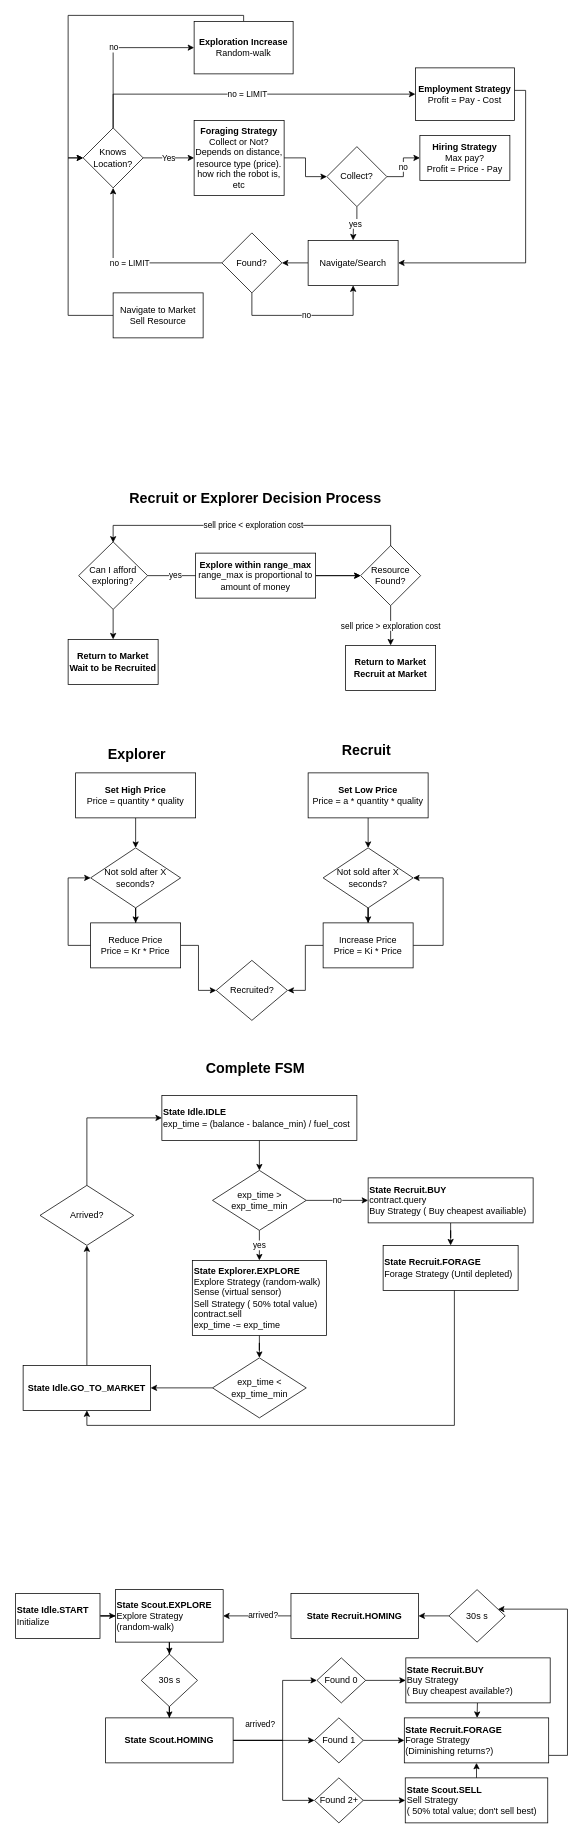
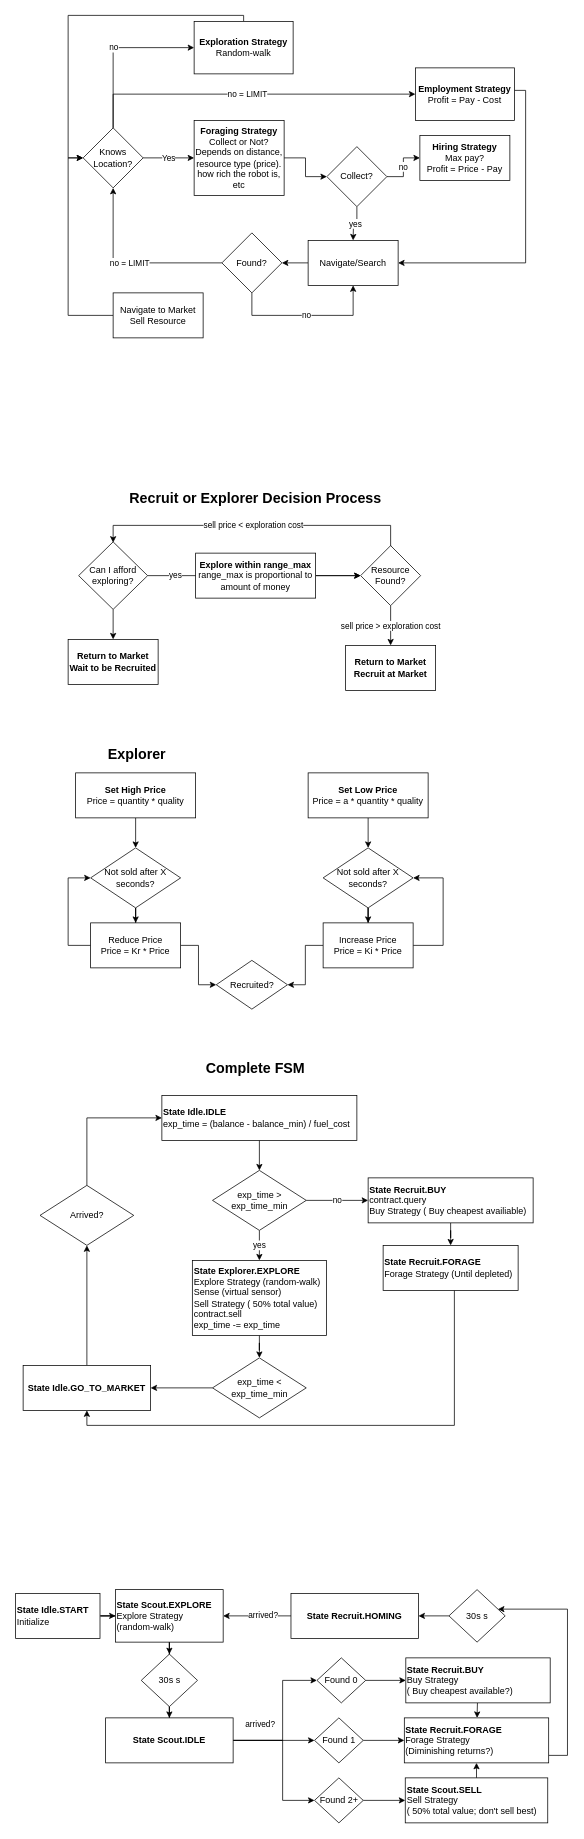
(243, 48) -> (243, 48)
(366, 751) -> none
(252, 990) -> (252, 985)
(169, 1740) -> (169, 1740)
